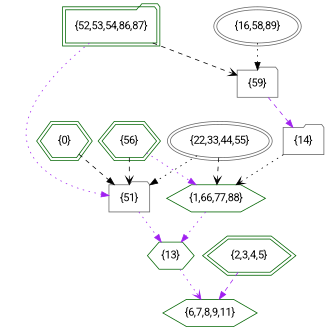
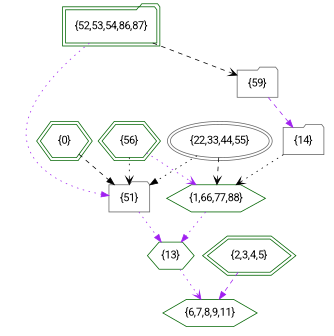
(258, 26) -> none
(129, 167) -> (129, 167)
(168, 167) -> (168, 167)
